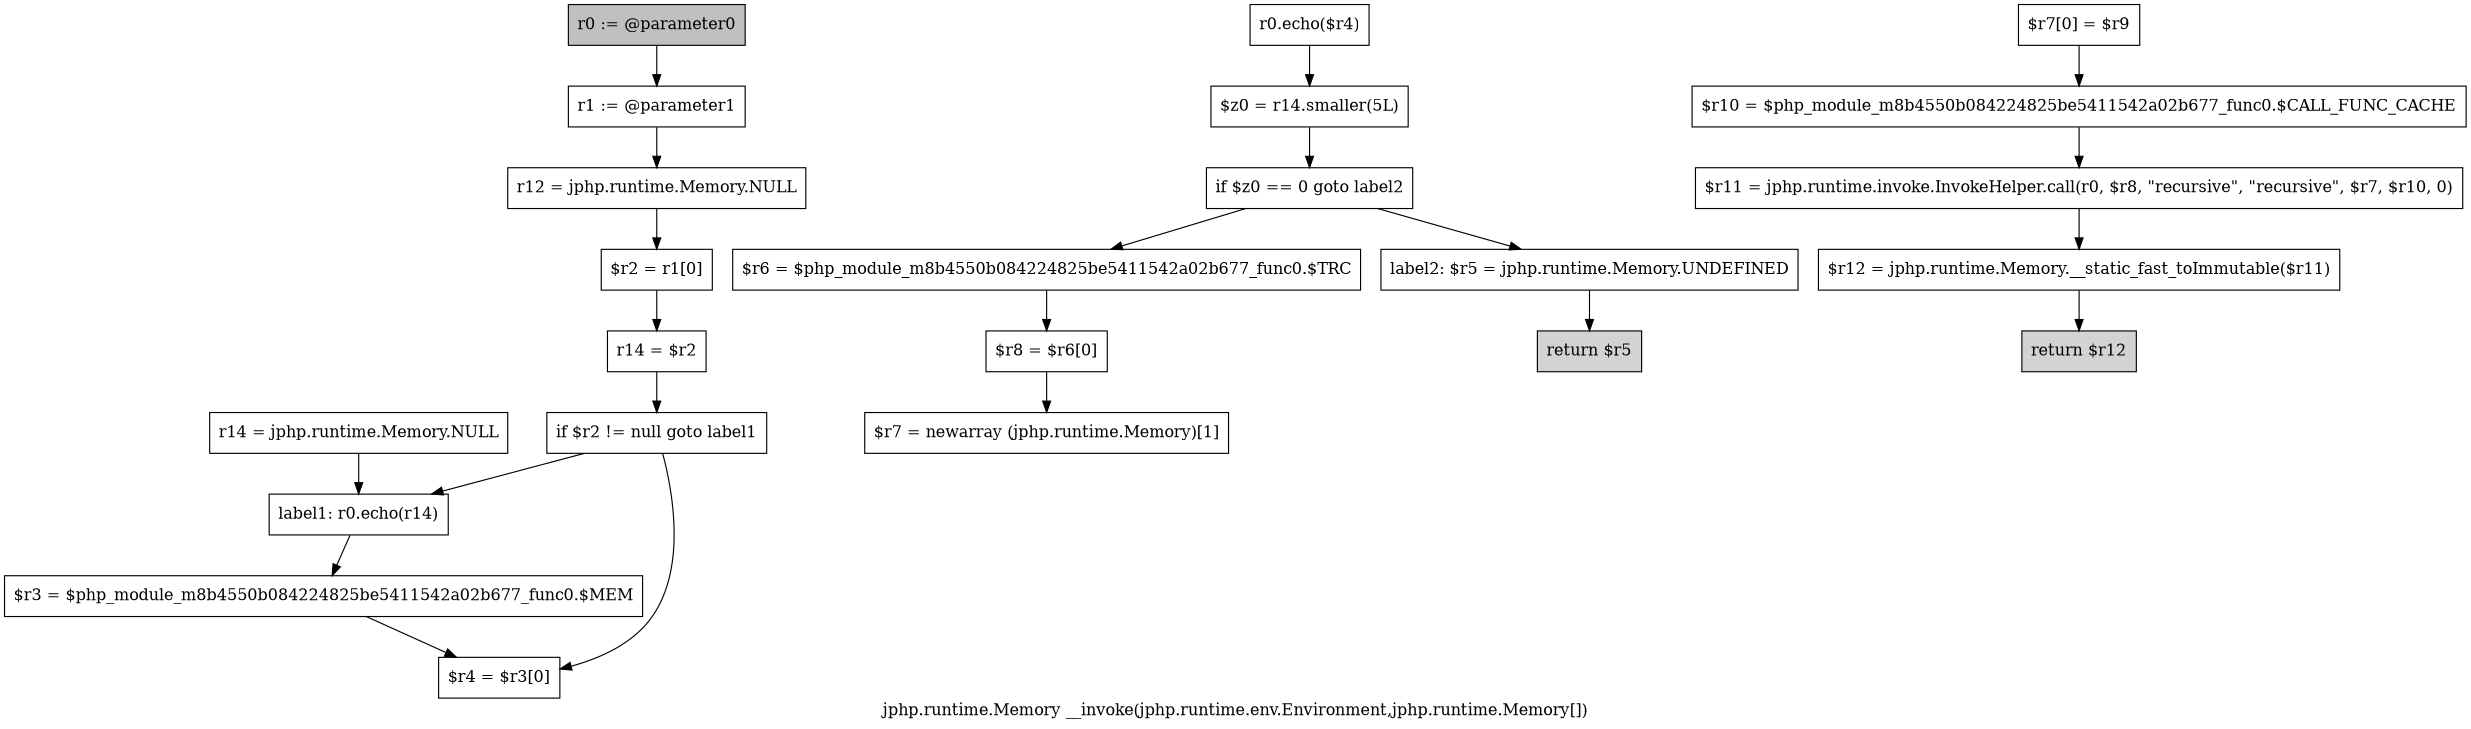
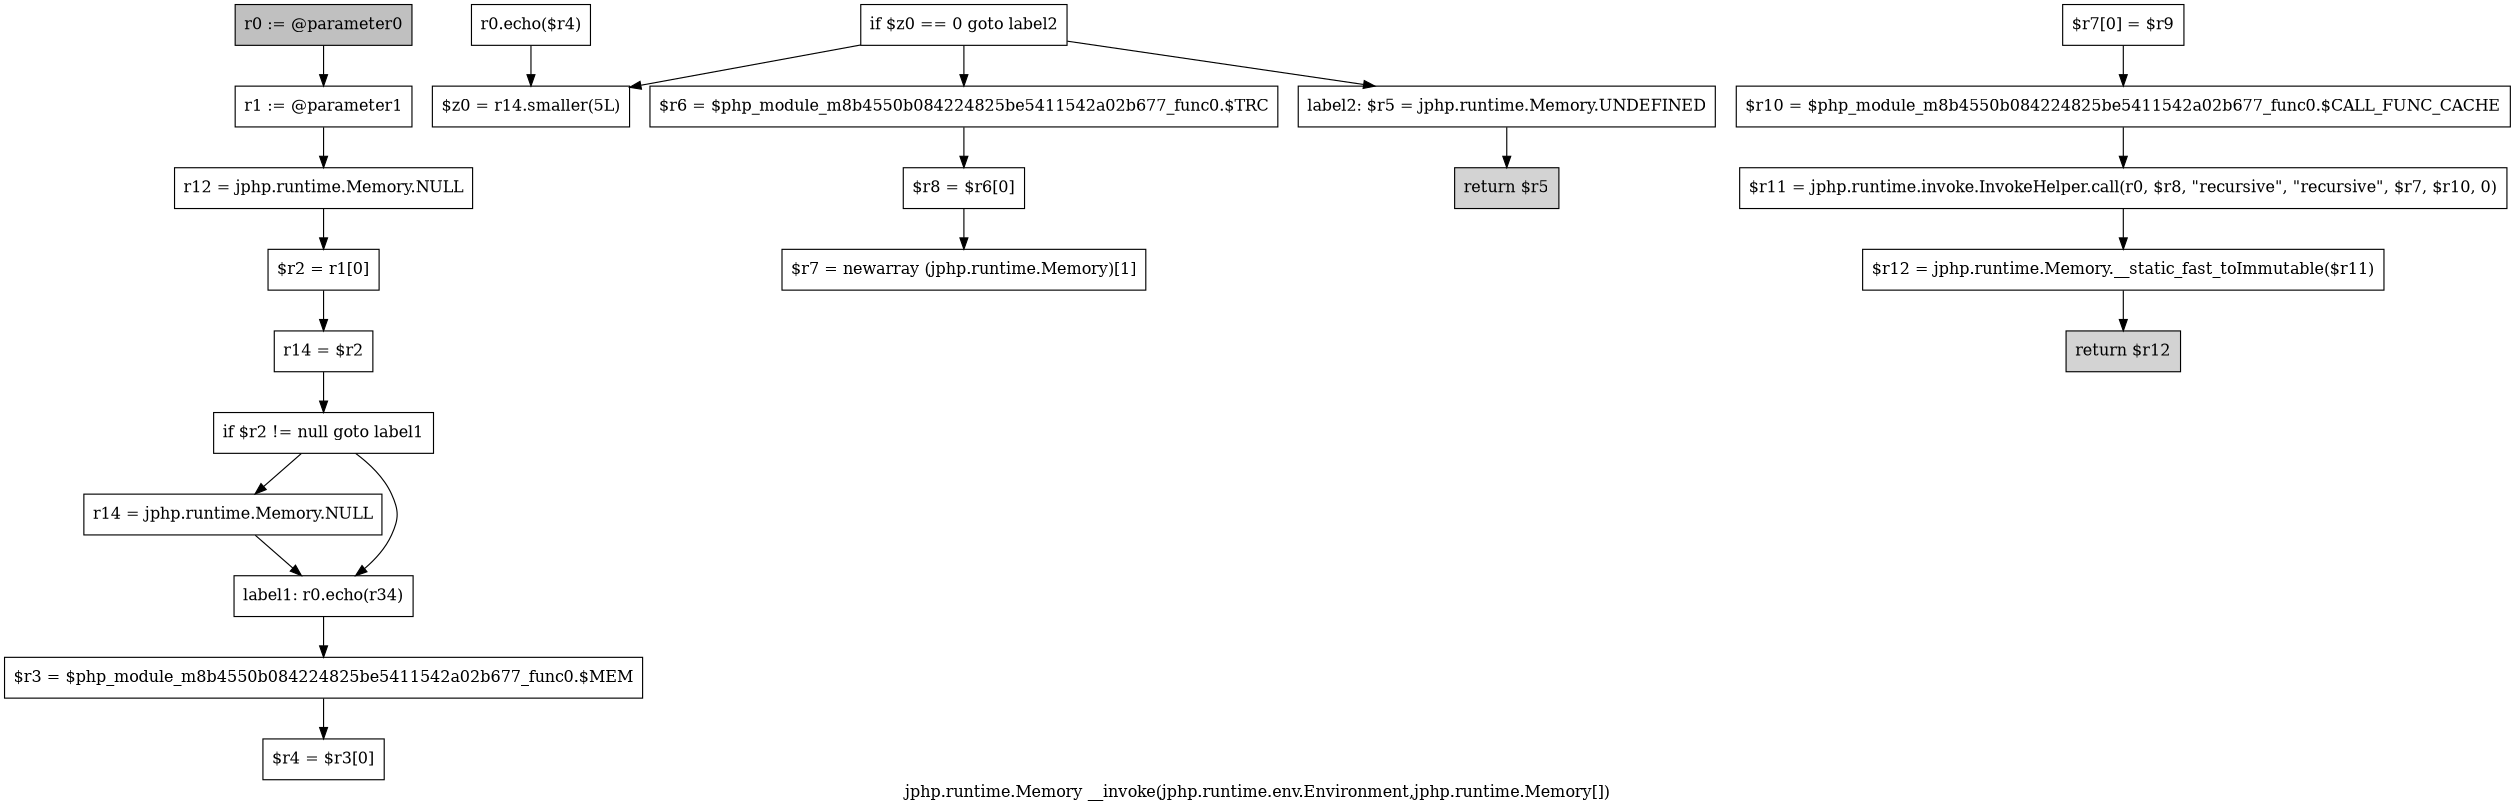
(1310, 142) -> (751, 65)
(359, 515) -> (324, 596)
(667, 584) -> (282, 470)
